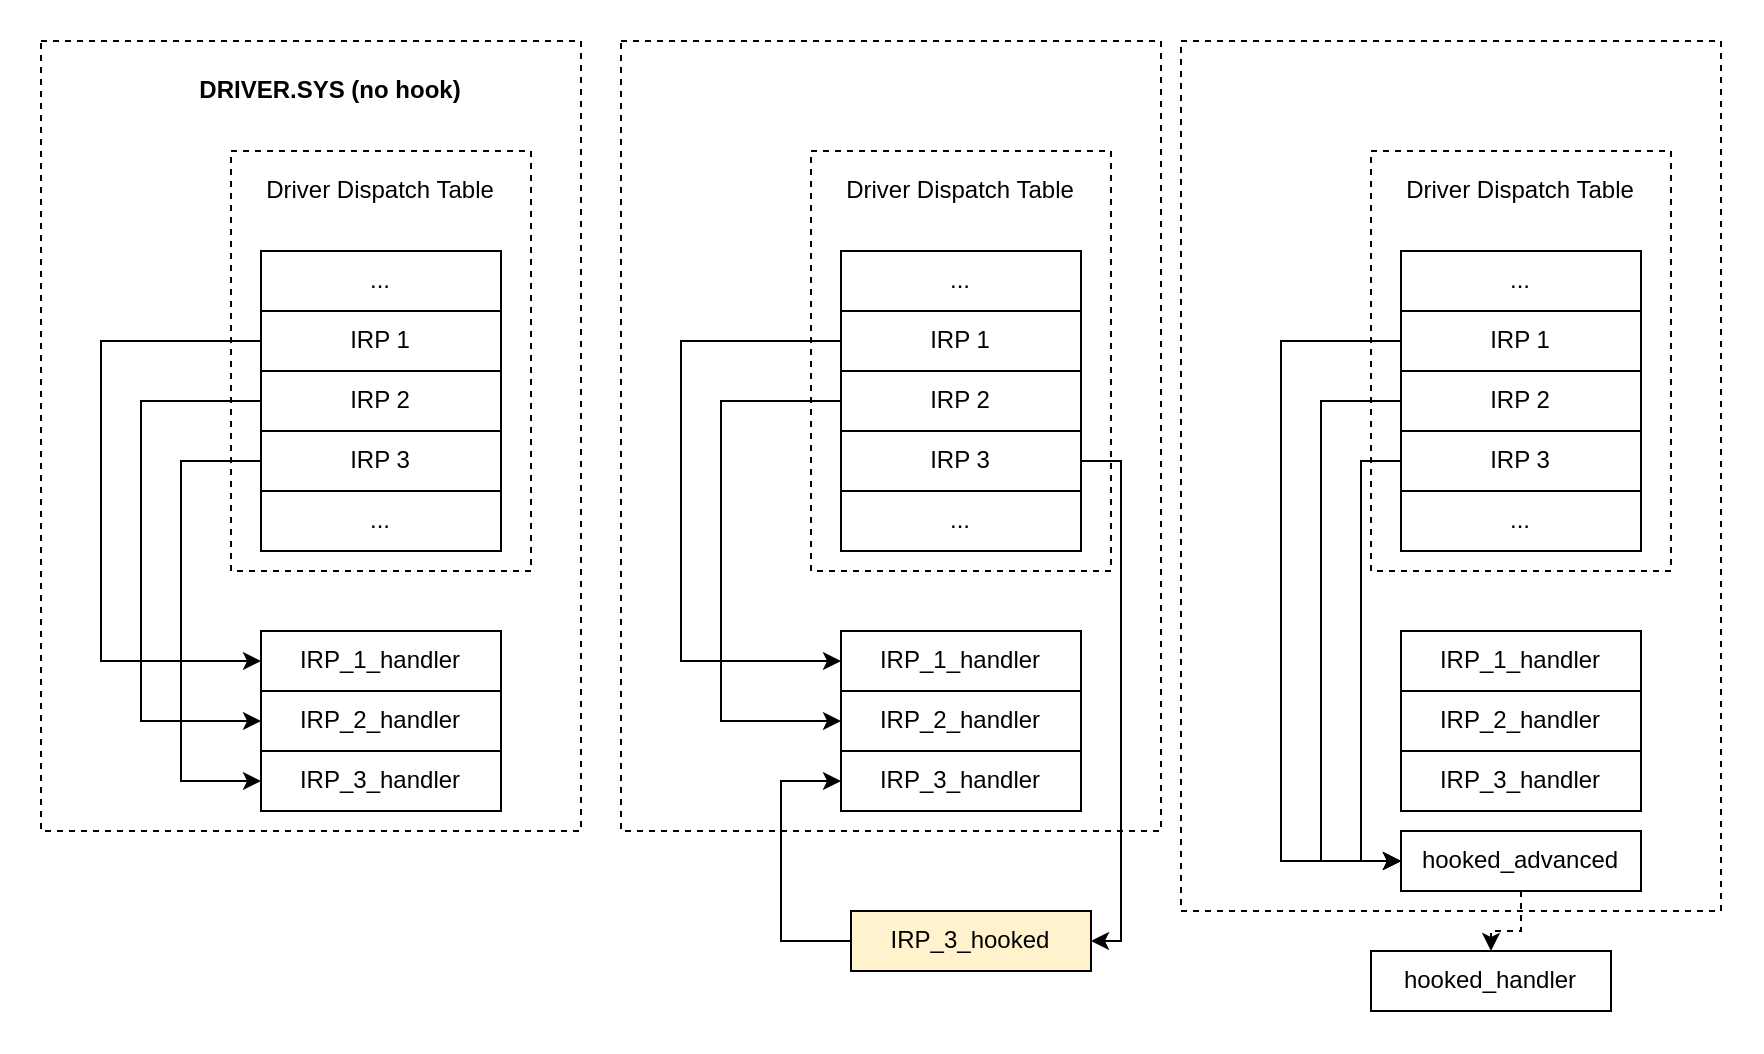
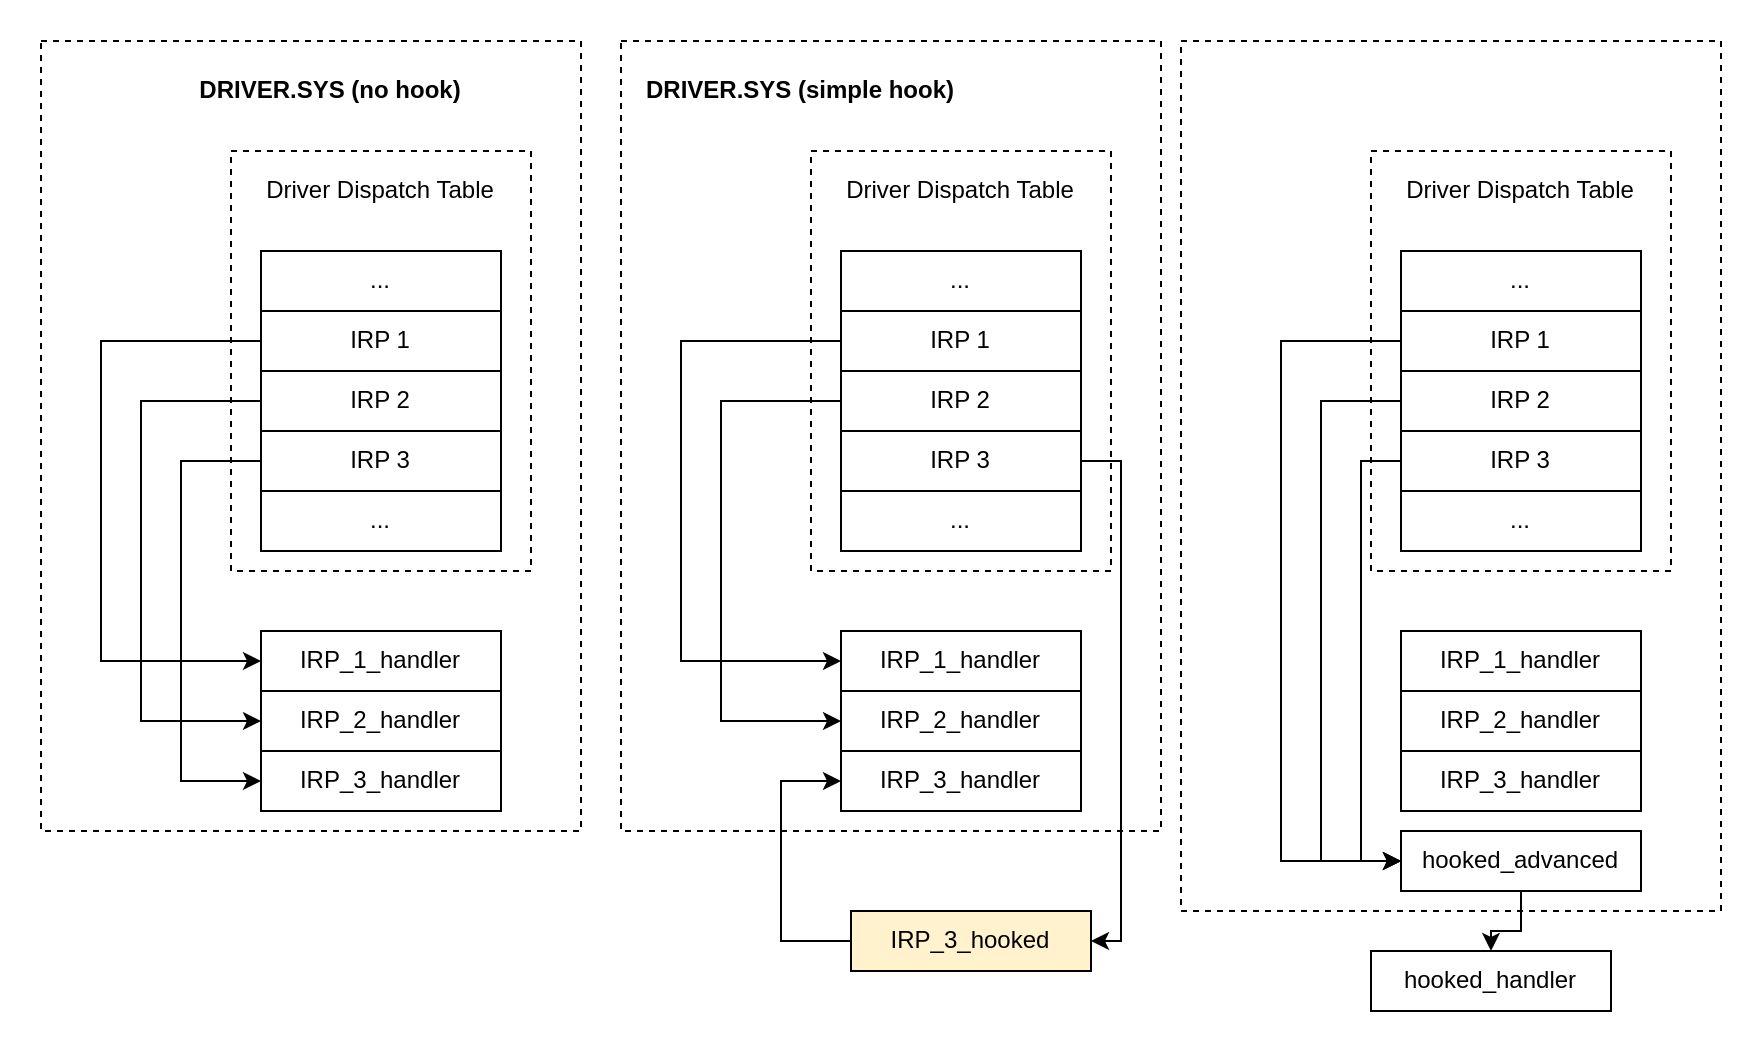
none -> (801, 91)
(1521, 928) -> (1521, 928)
